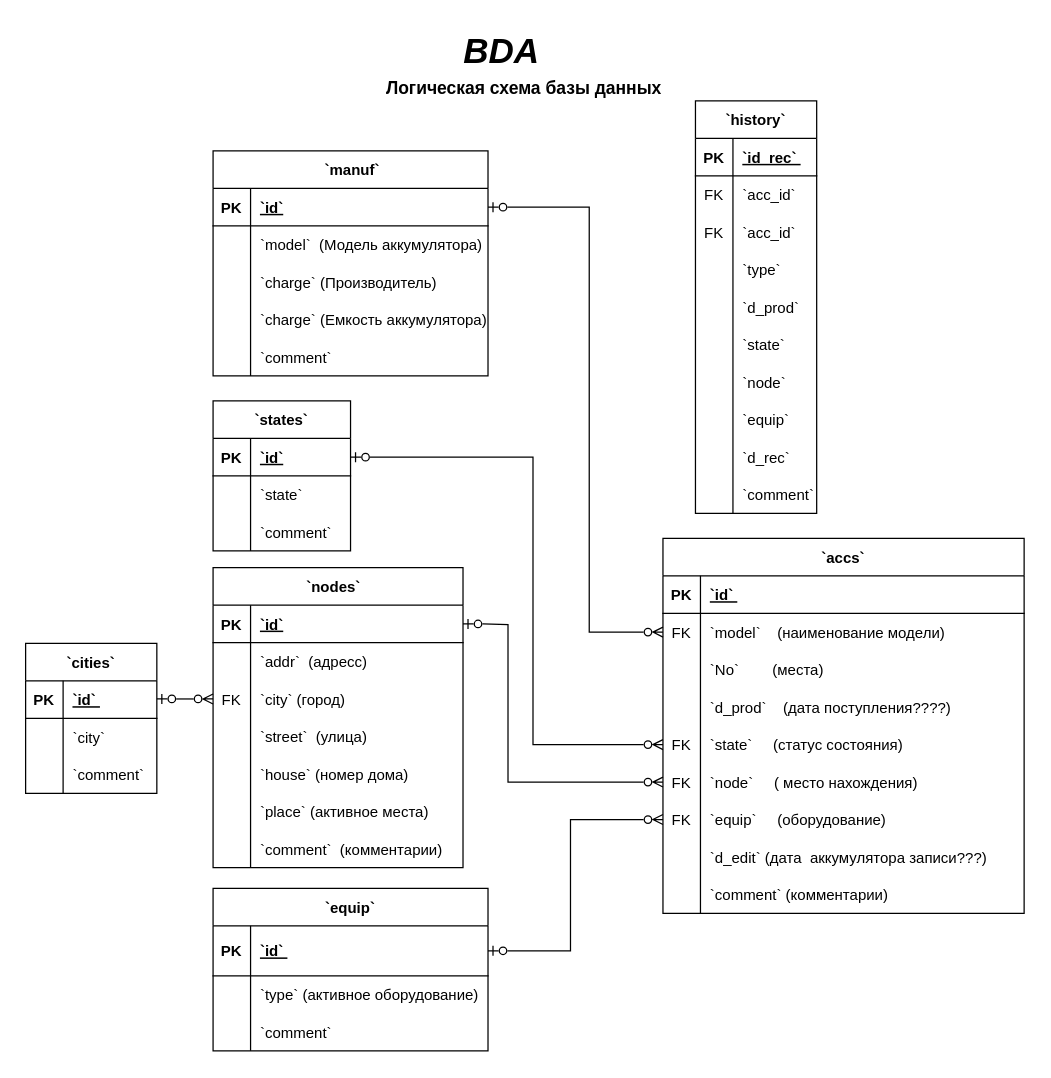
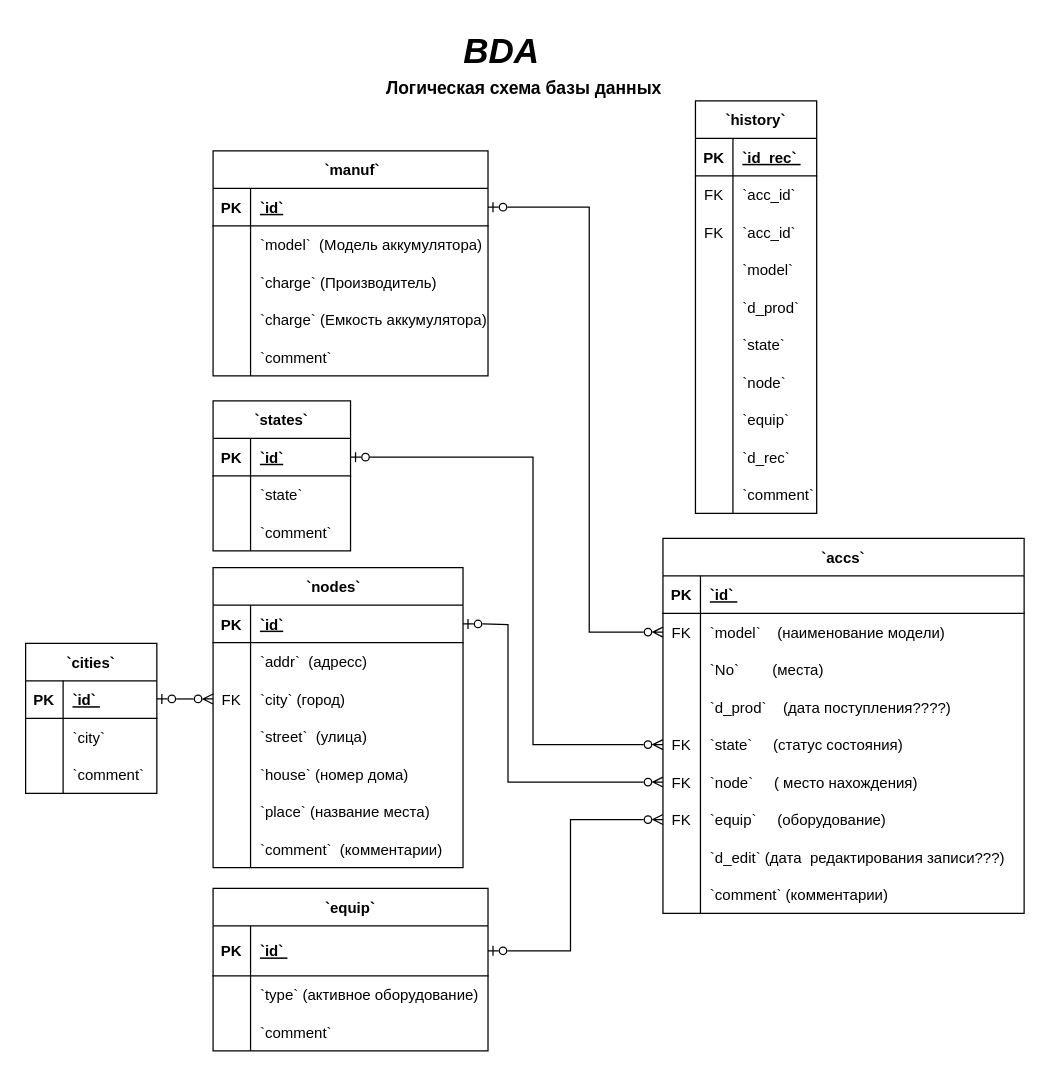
(768, 270) -> (770, 270)
(355, 812) -> (355, 812)
(866, 858) -> (874, 858)
